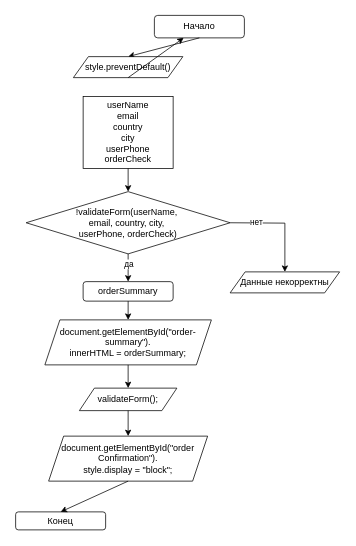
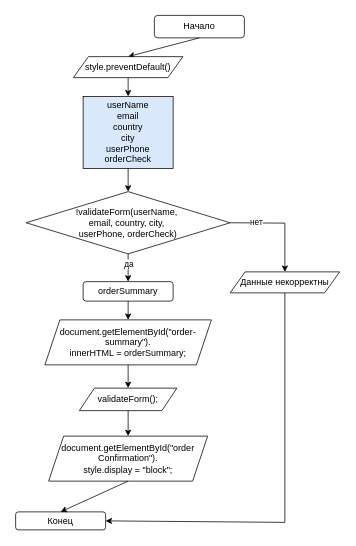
(150, 62) -> (128, 89)
(128, 132) -> (128, 132)
none -> (181, 522)
